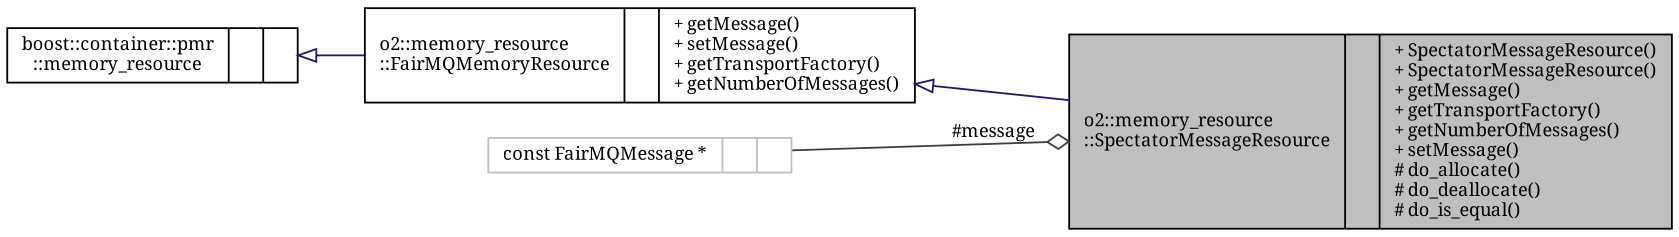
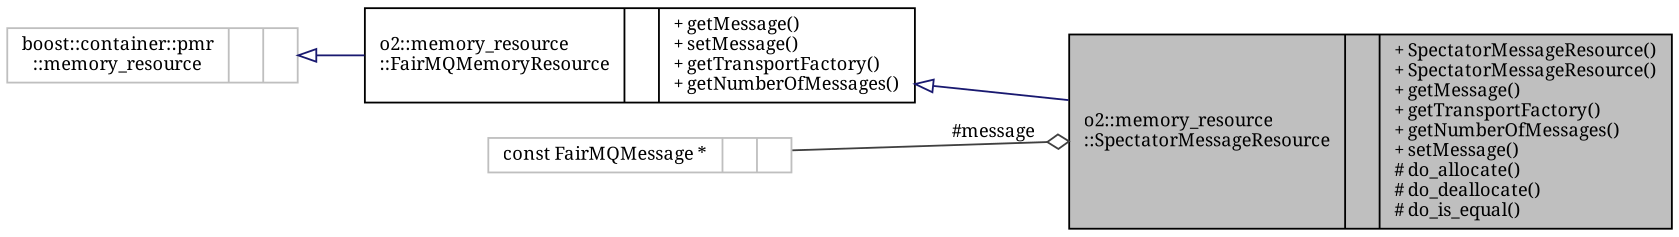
(152, 55) -> (152, 55)
